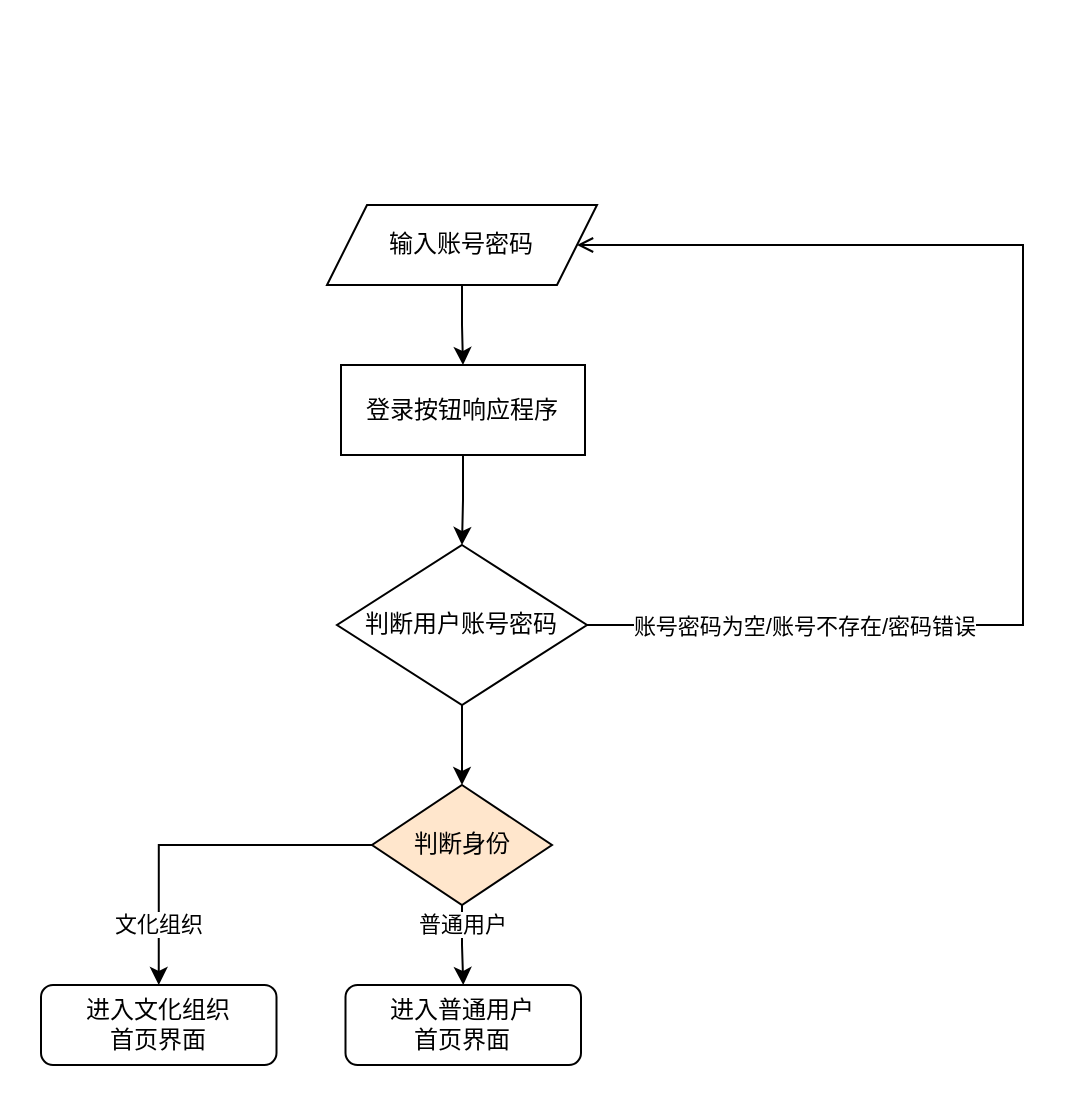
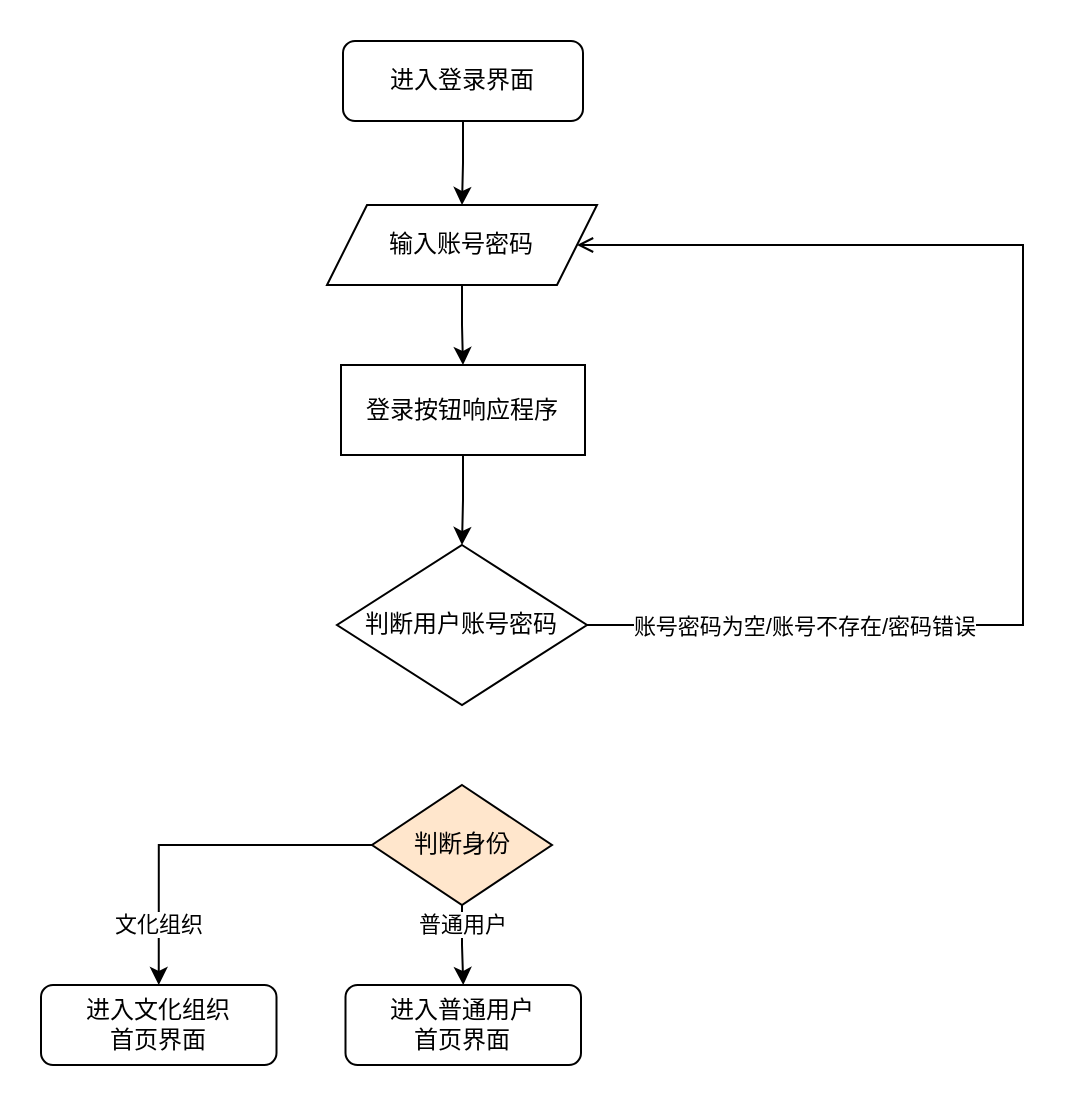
none -> (463, 81)
none -> (463, 156)
(462, 738) -> none
